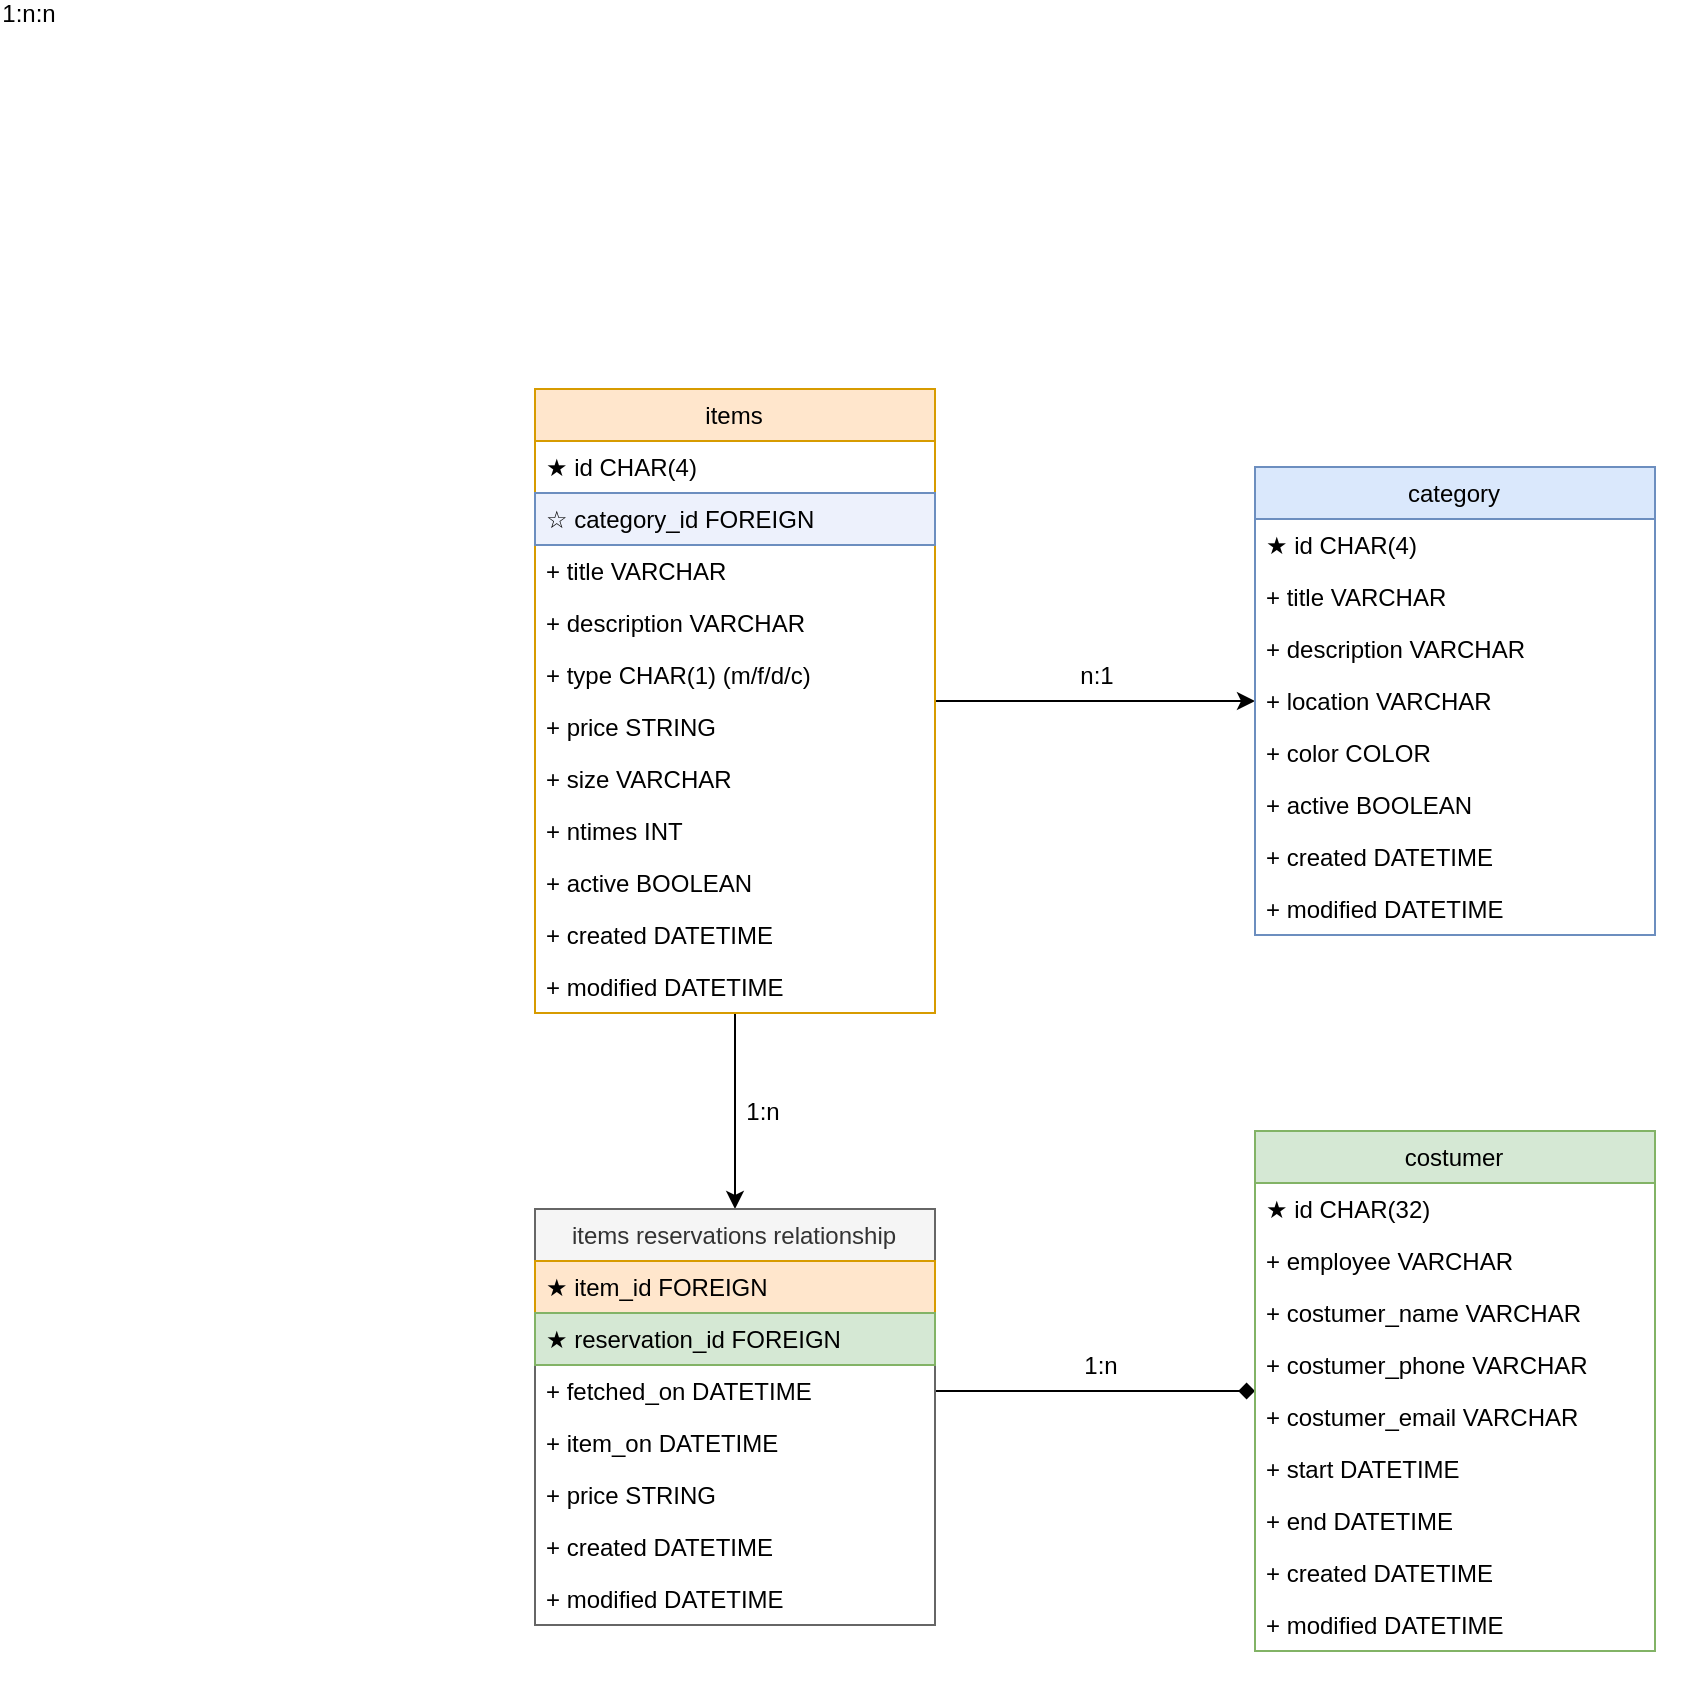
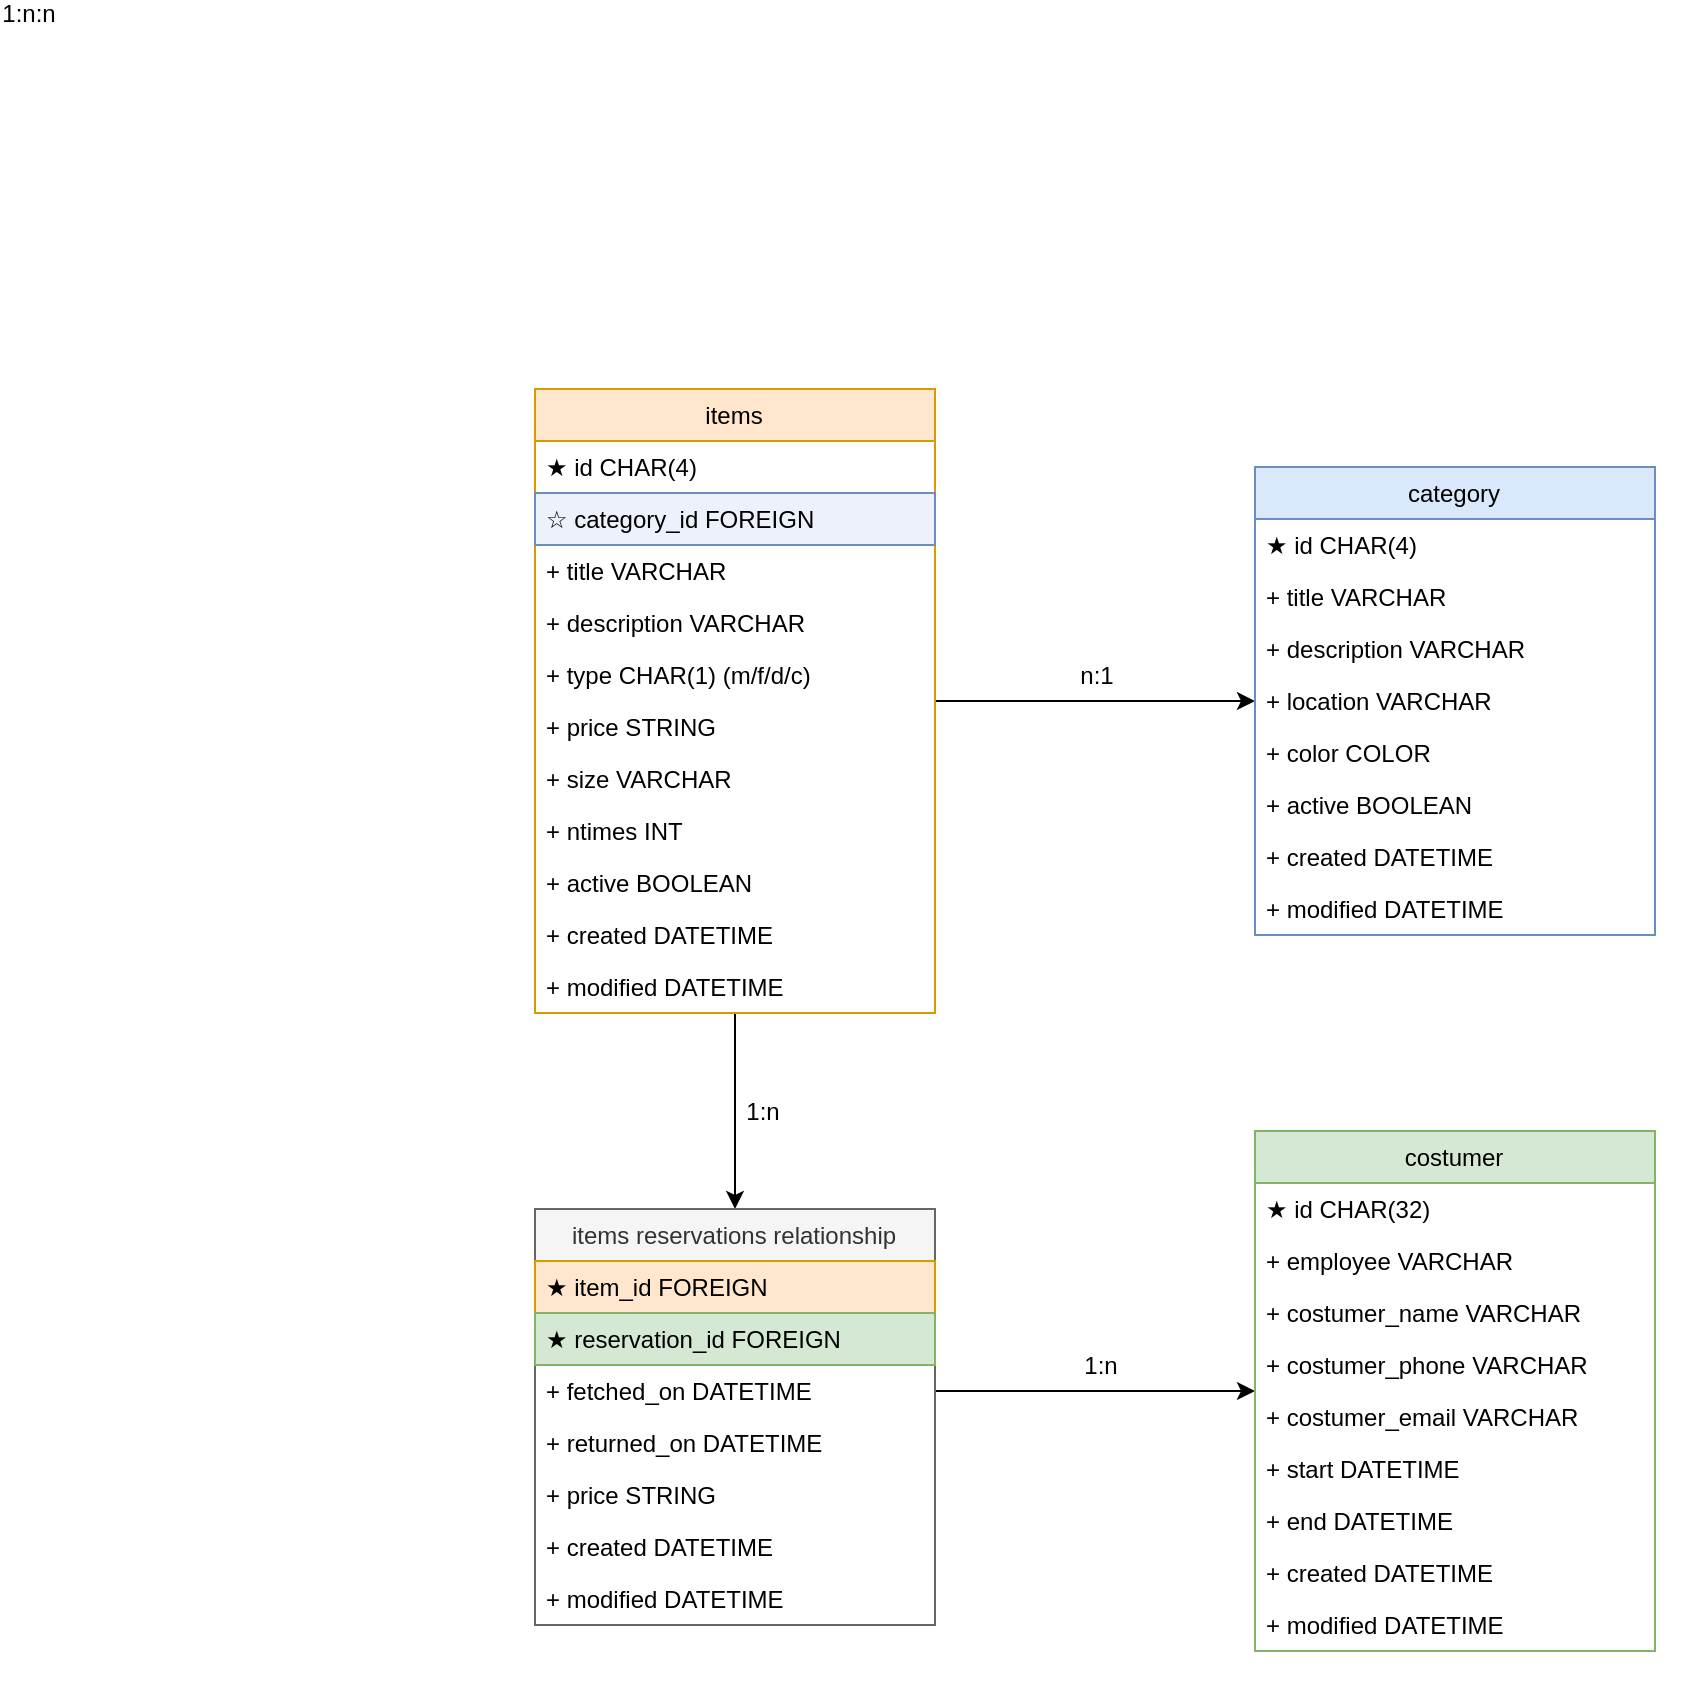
(1238, 1391) -> (1239, 1391)
(658, 1444) -> (688, 1444)
